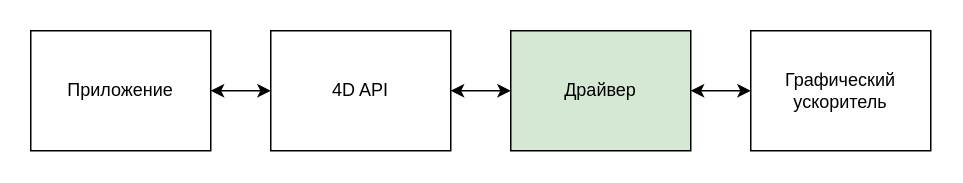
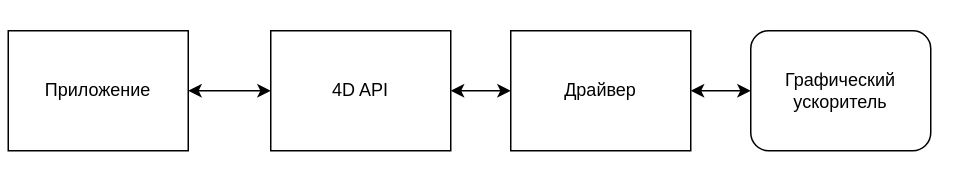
(121, 91) -> (98, 91)
(601, 91) -> (601, 91)
(841, 91) -> (841, 91)
